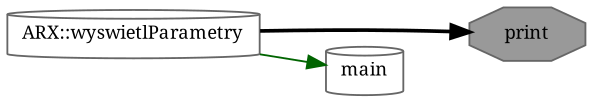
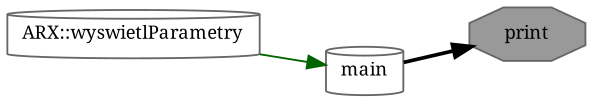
(356, 30) -> (429, 57)
